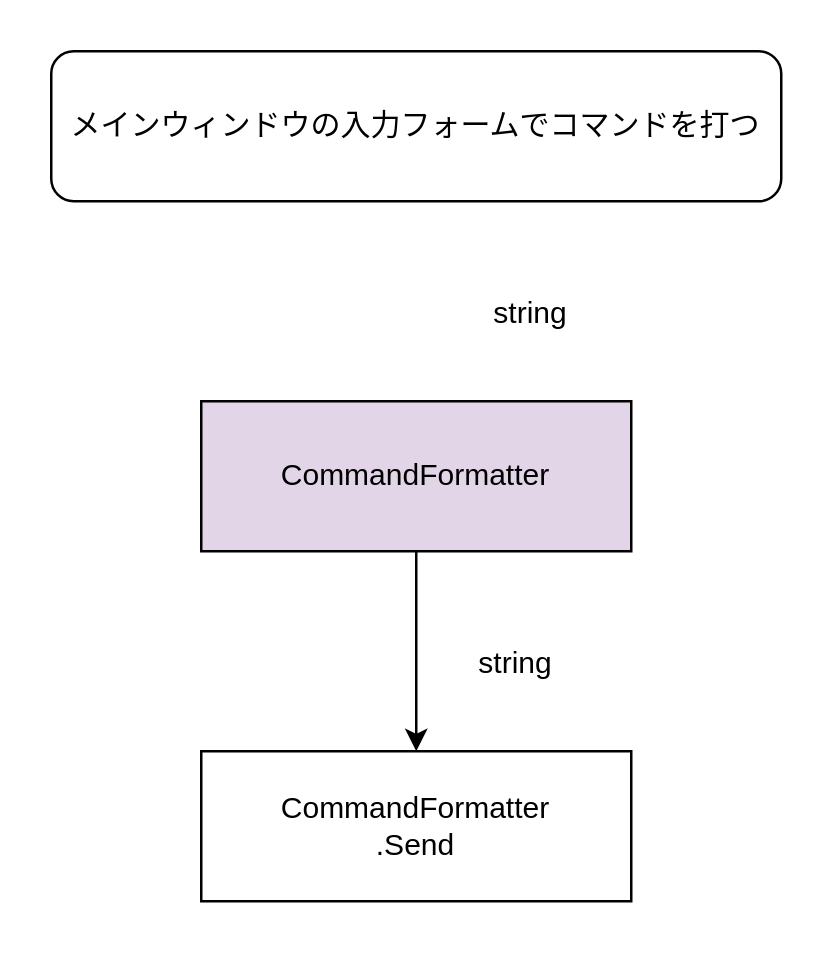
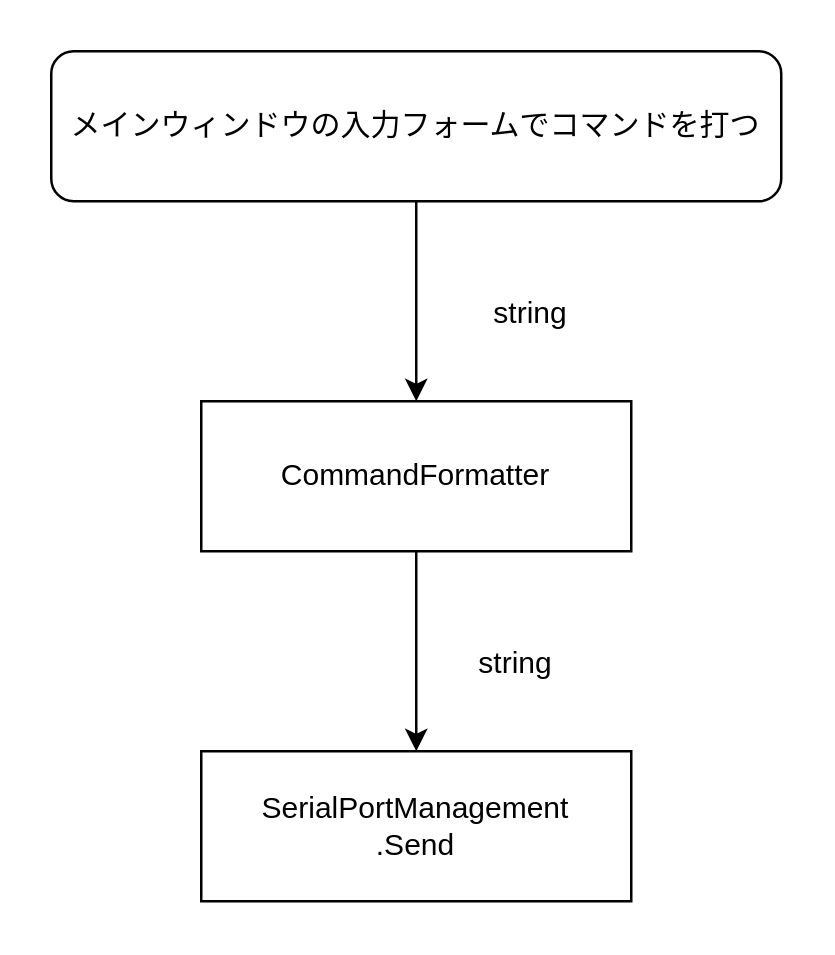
none -> (416, 293)
(416, 476) -> (416, 476)
(416, 826) -> (416, 826)
